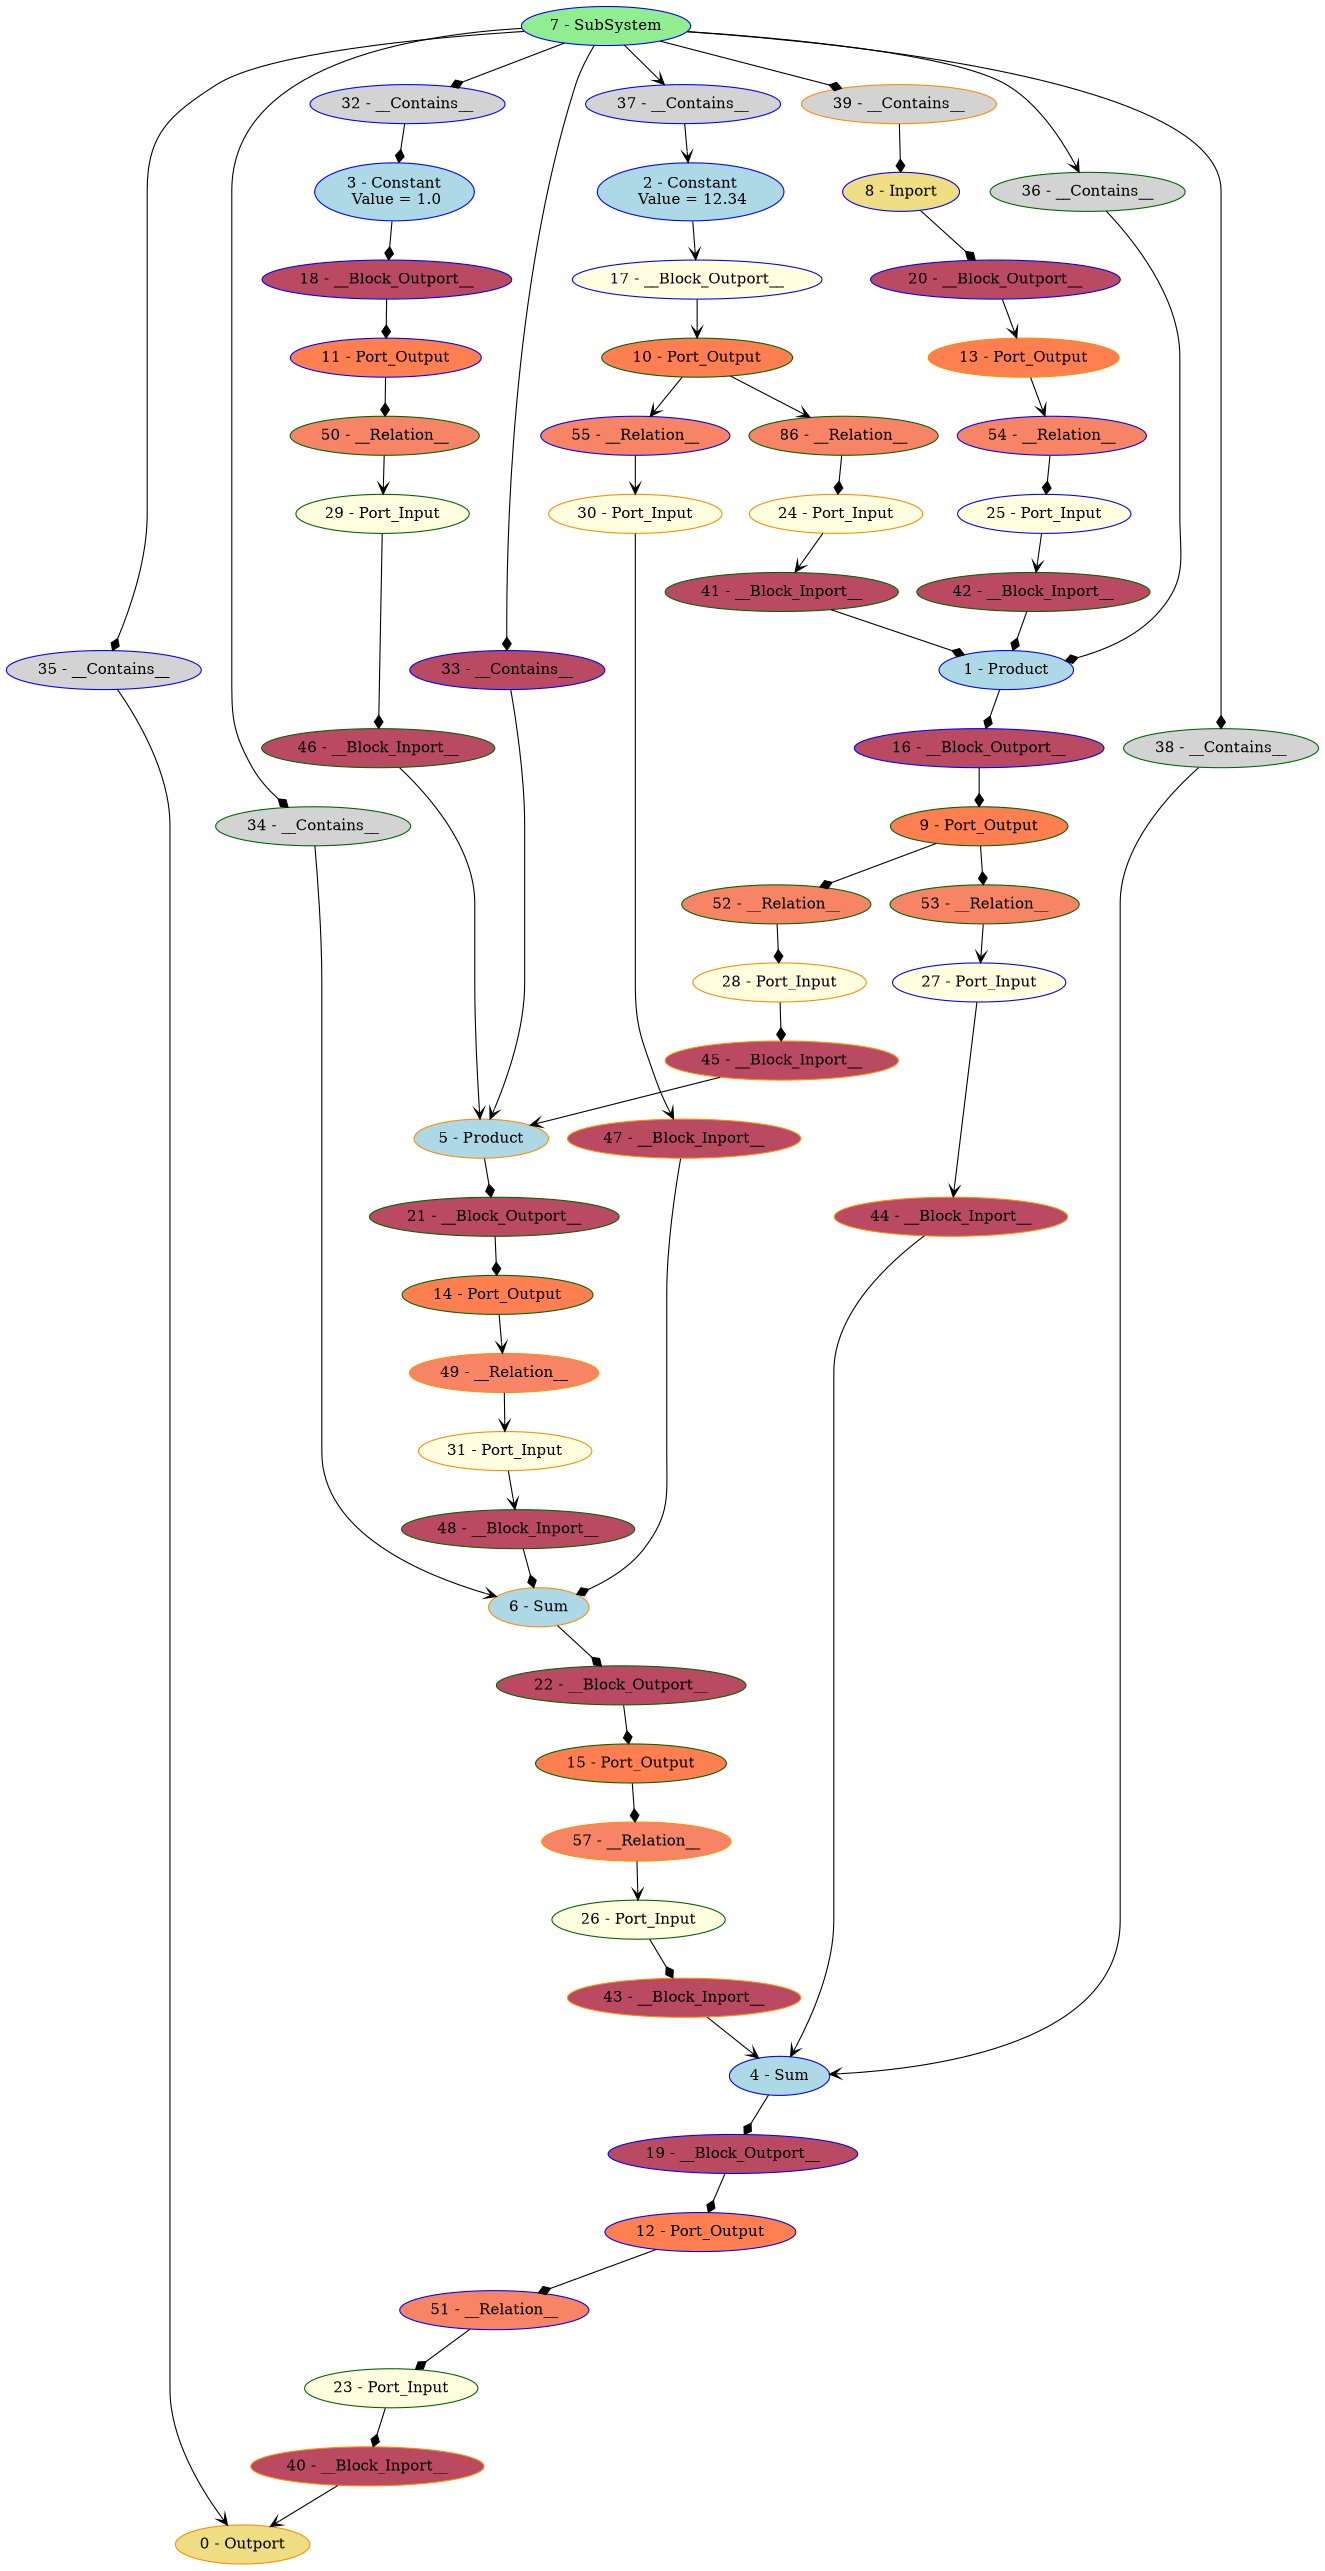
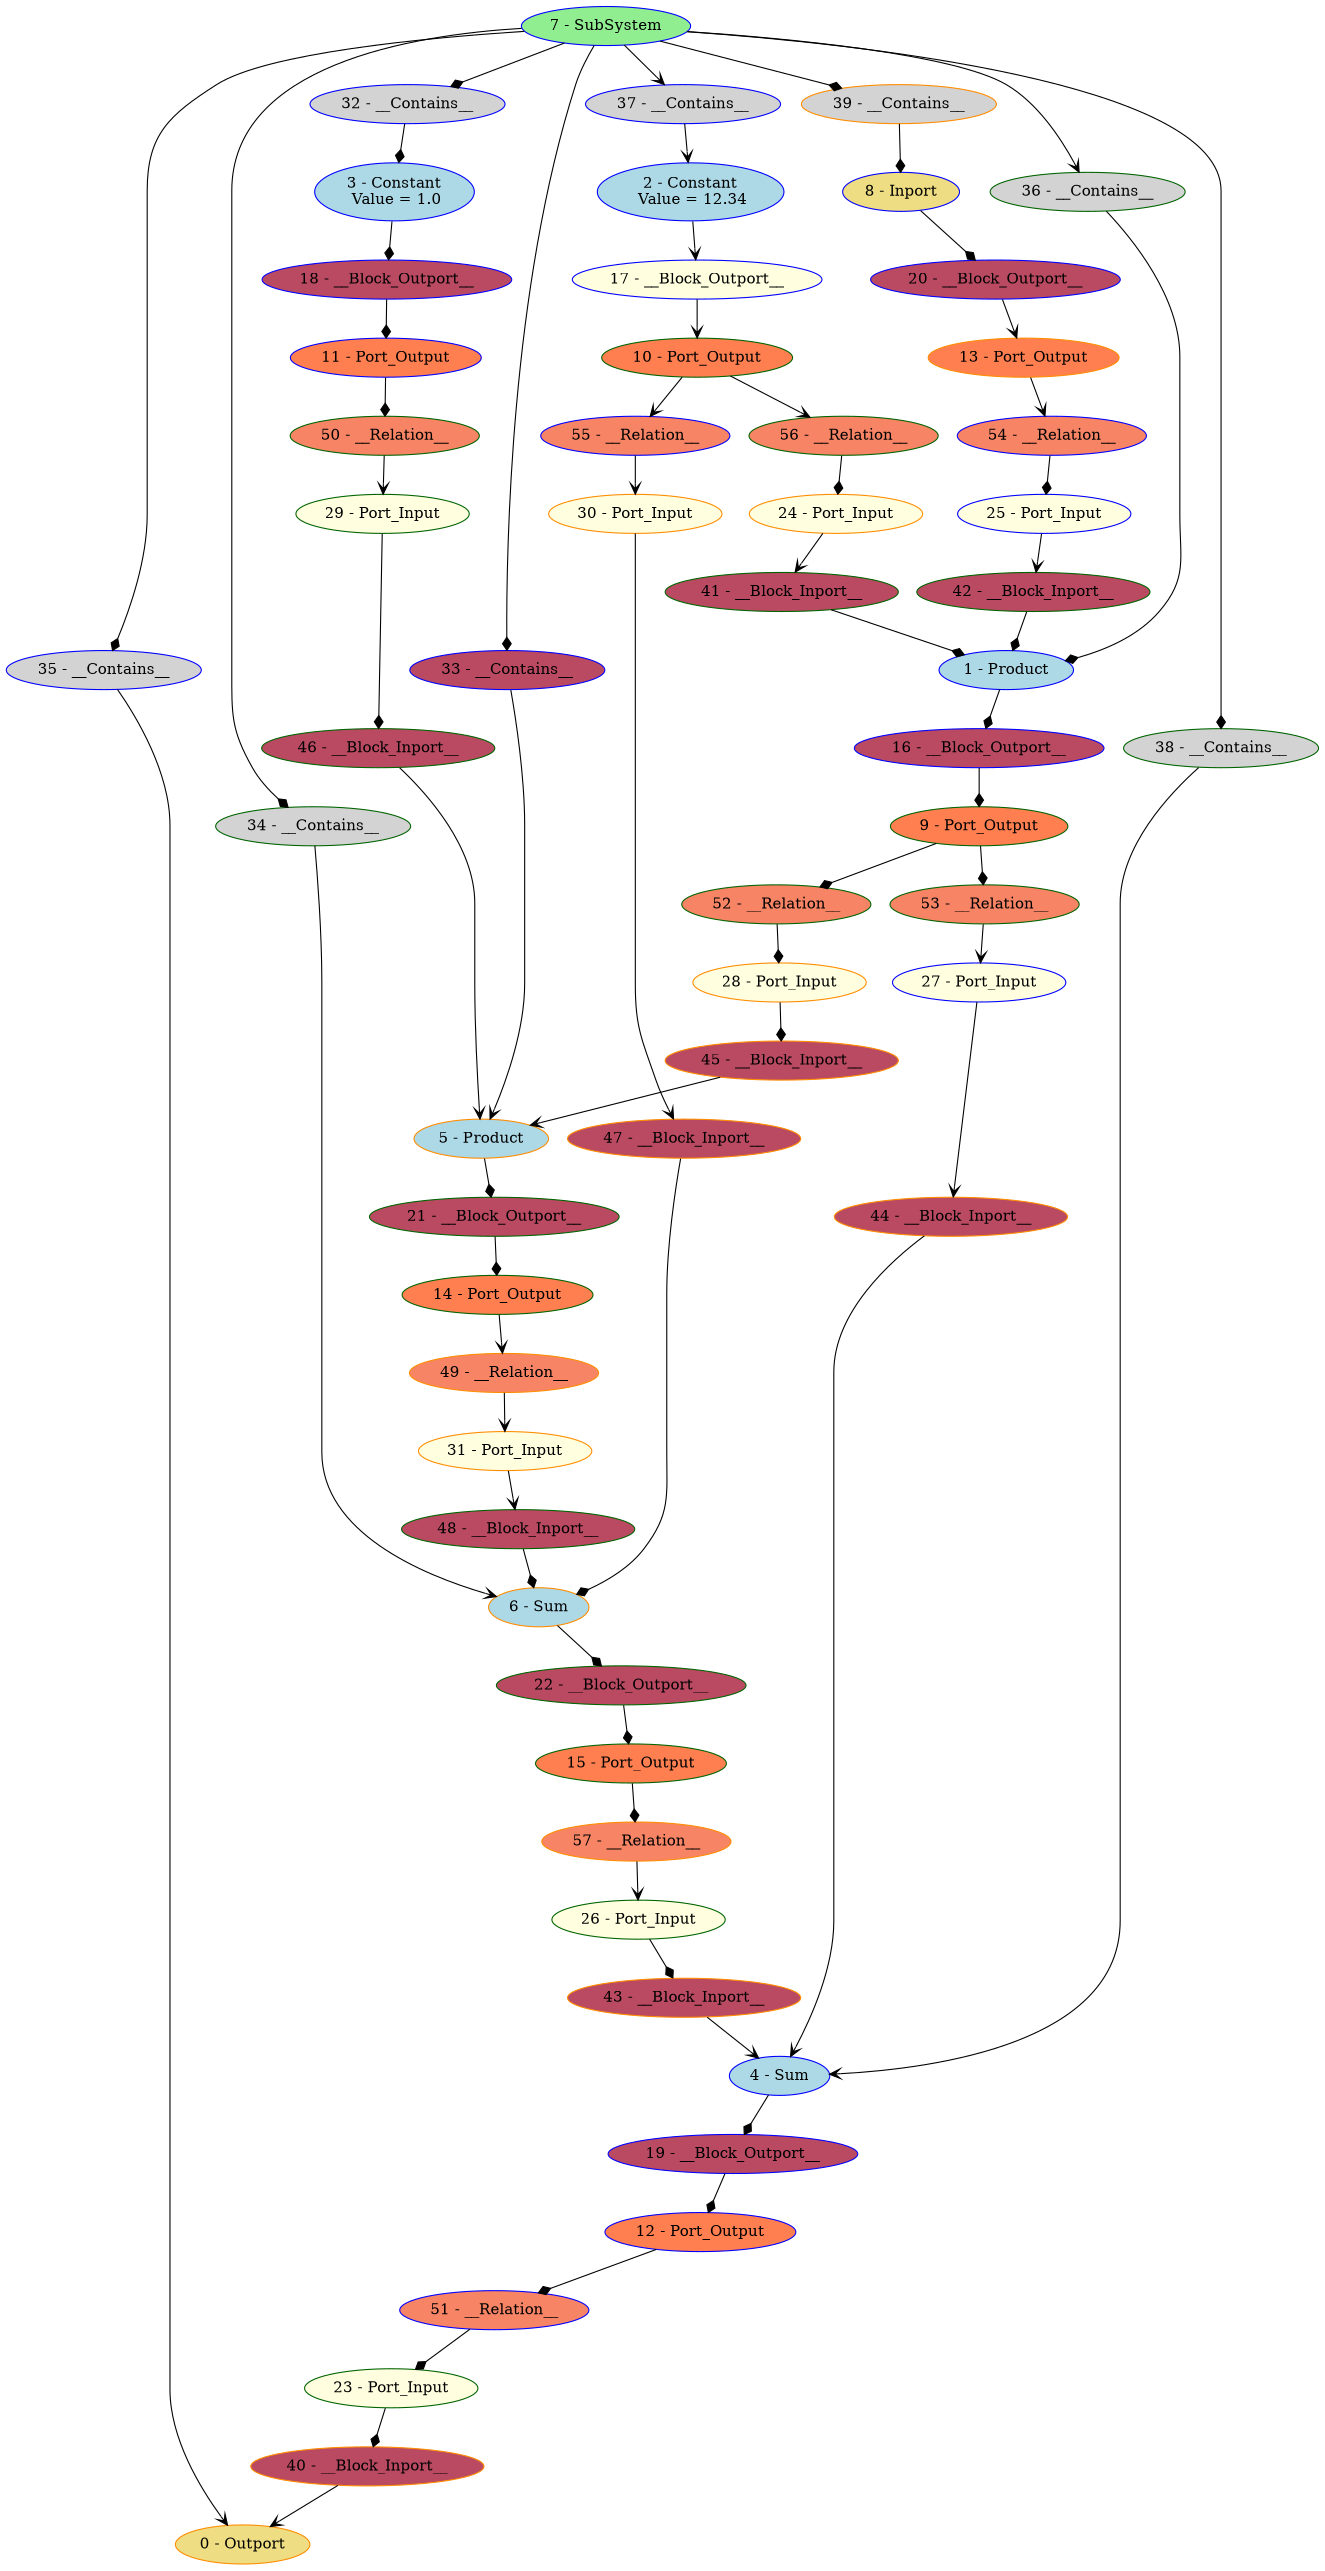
(844, 436) -> (844, 436)
